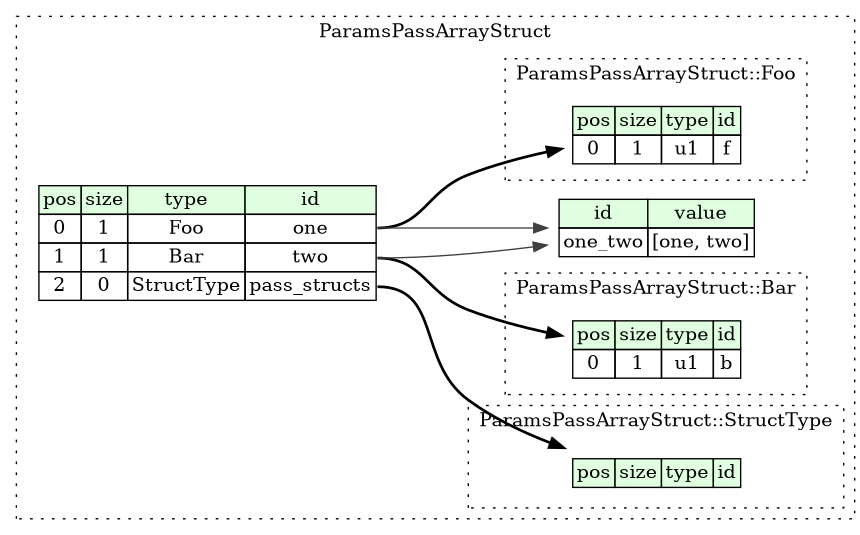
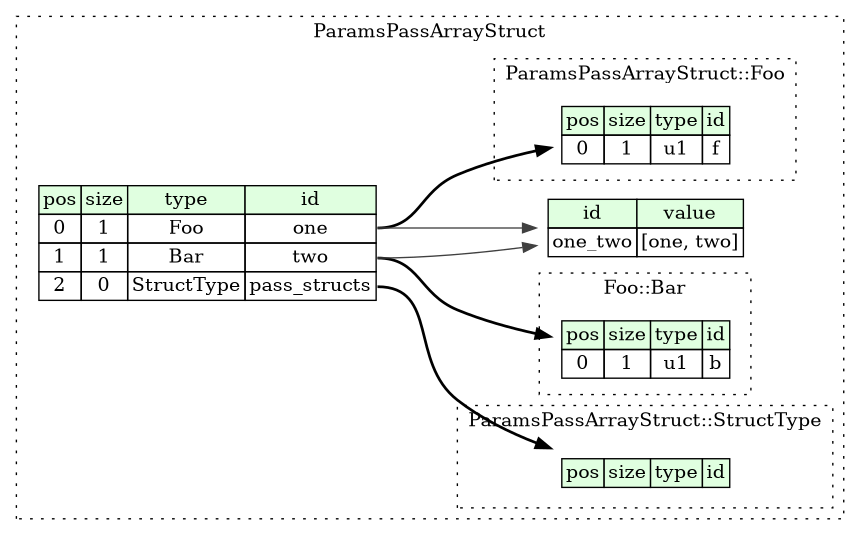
(656, 289) -> (645, 289)
